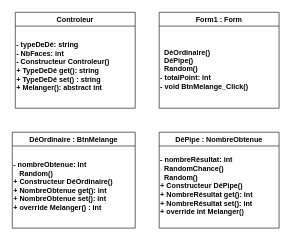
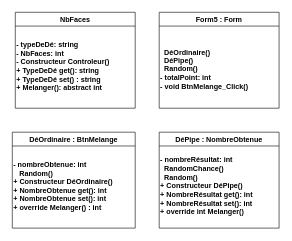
(75, 20) -> (75, 20)
(219, 20) -> (219, 20)
